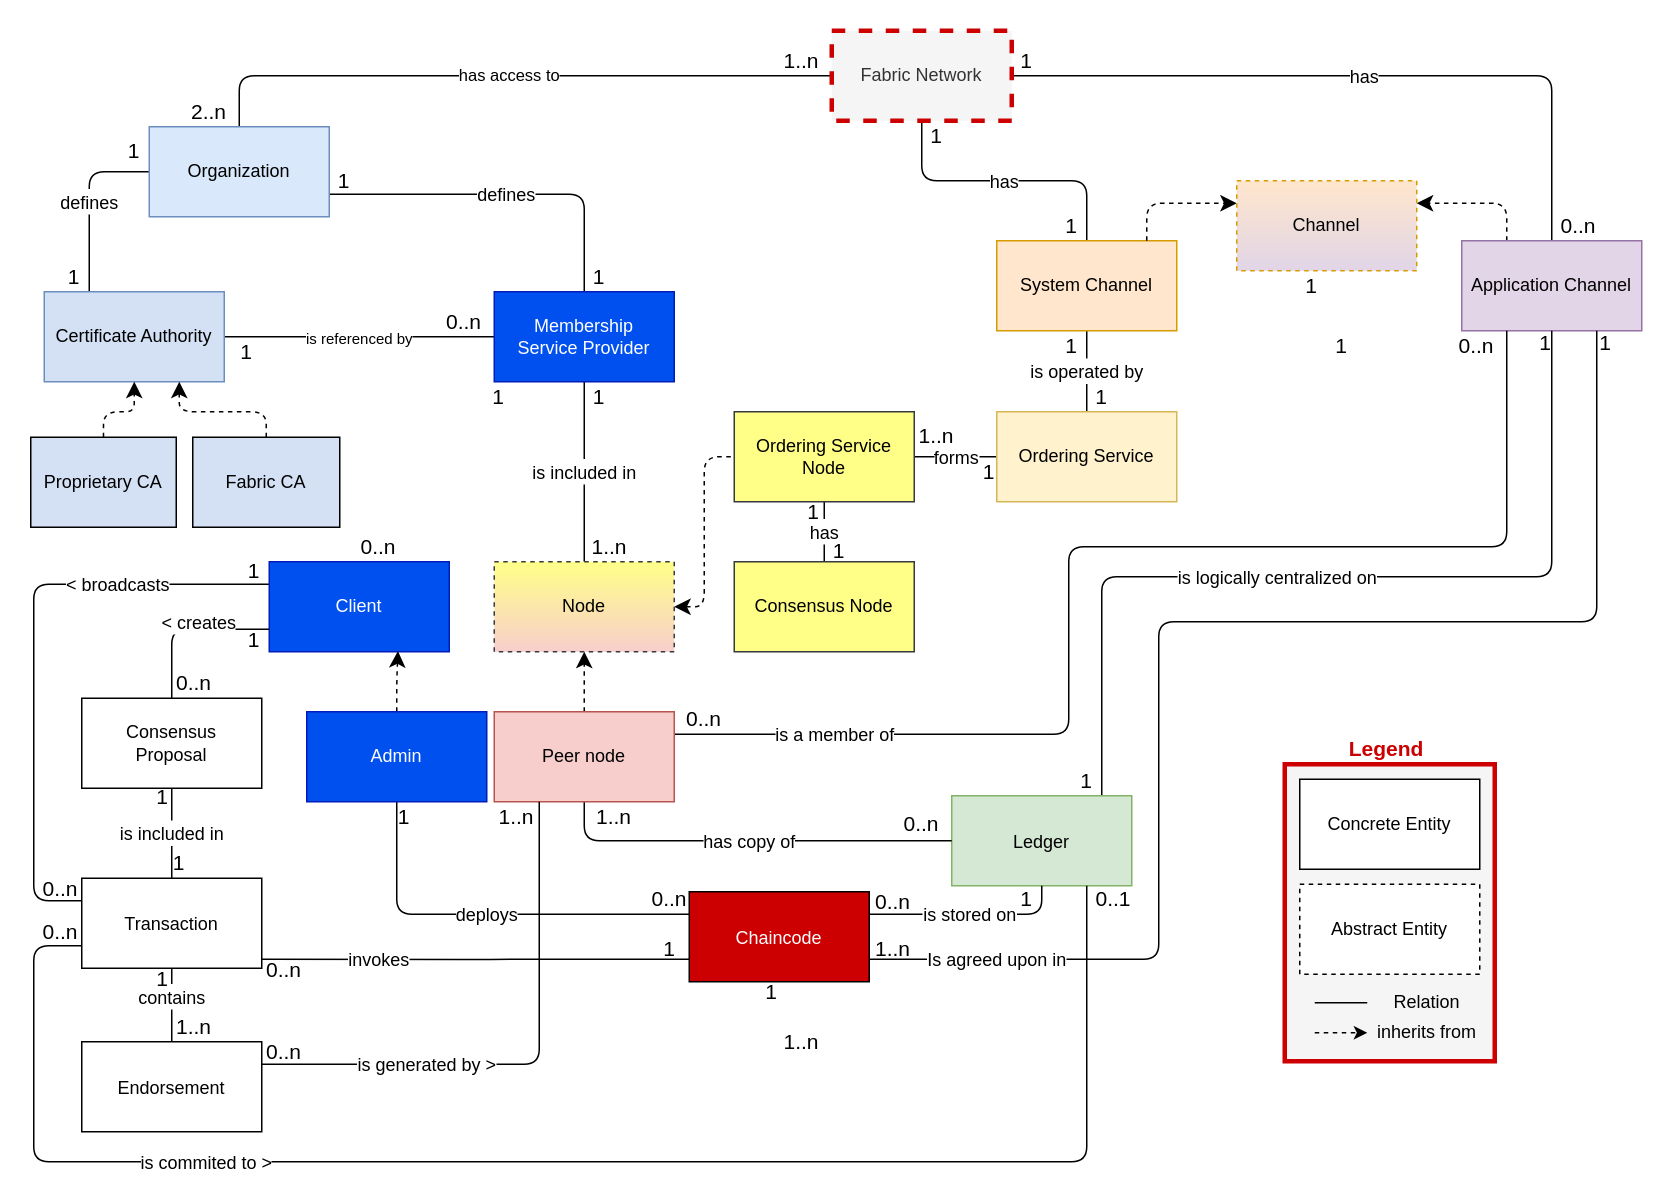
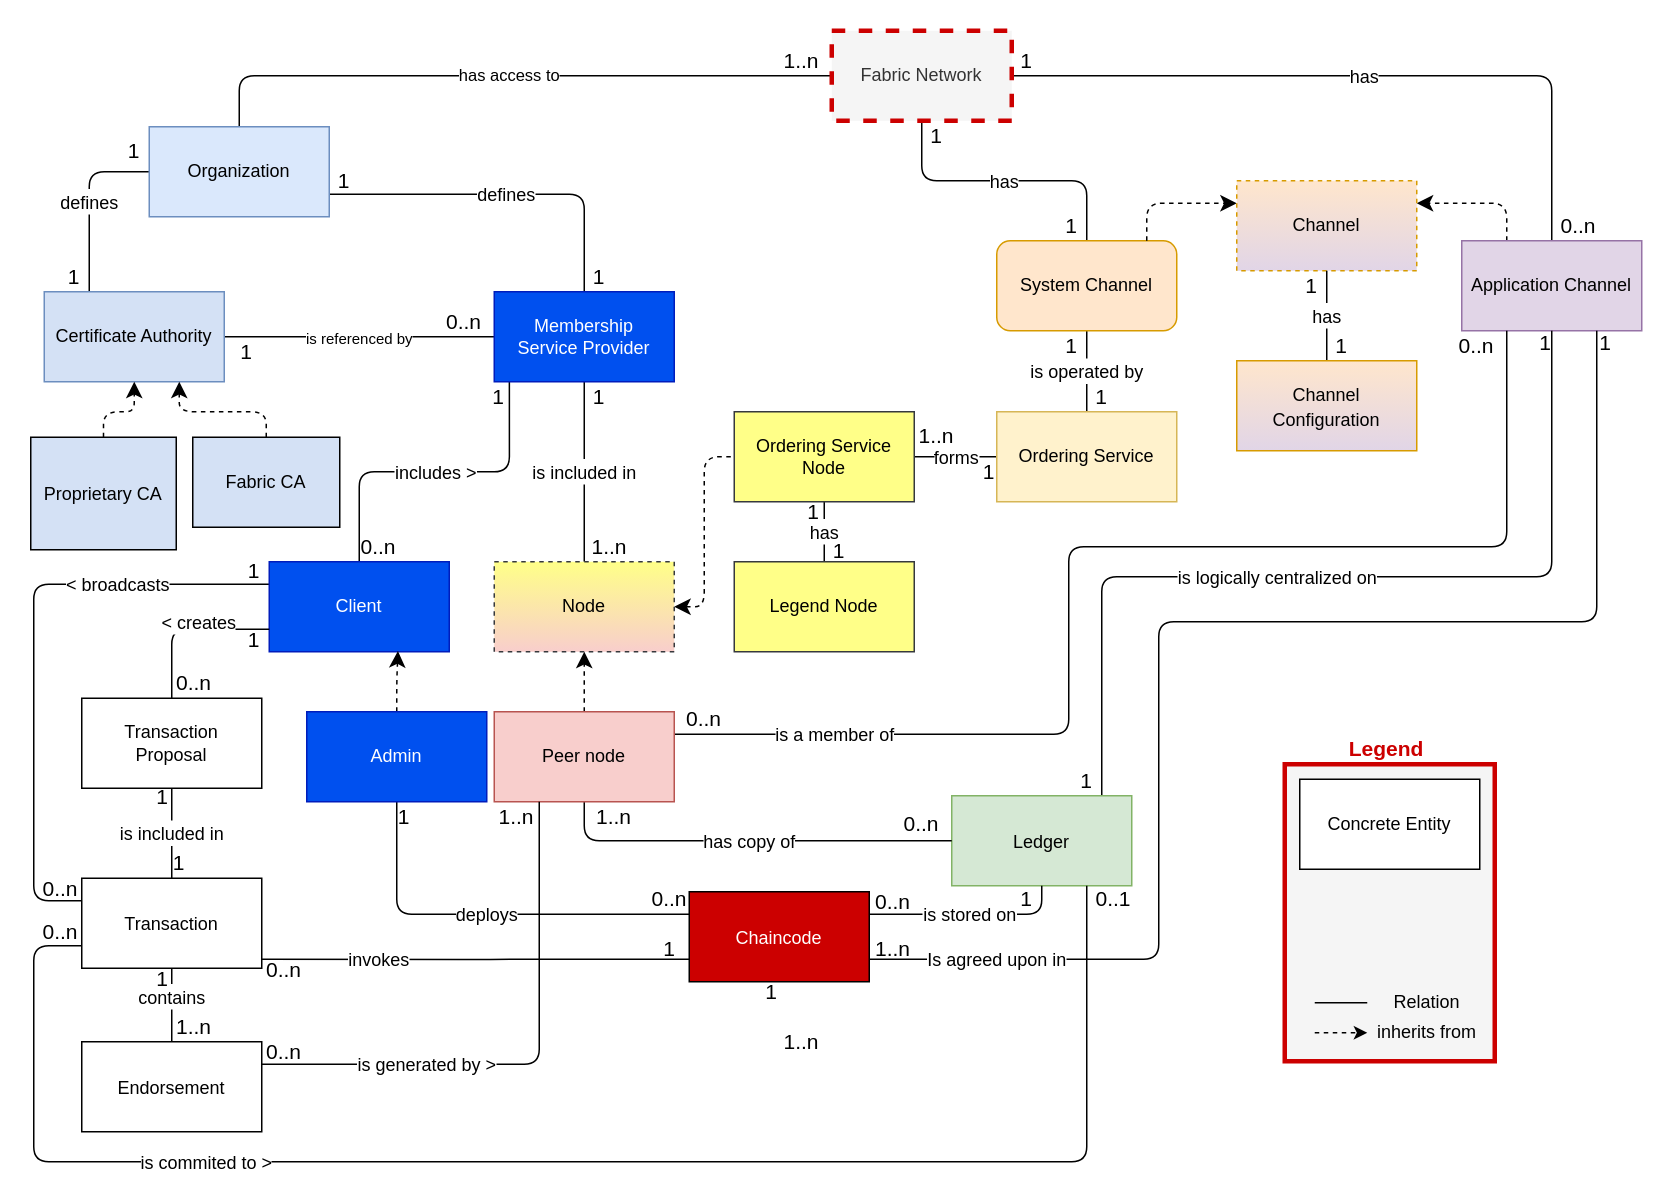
(209, 112) -> none
(1087, 286) -> (1087, 286)
none -> (1327, 316)
none -> (1327, 406)
none -> (435, 472)
(104, 482) -> (104, 494)
(824, 607) -> (824, 607)
(172, 743) -> (172, 743)
(1390, 929) -> none
